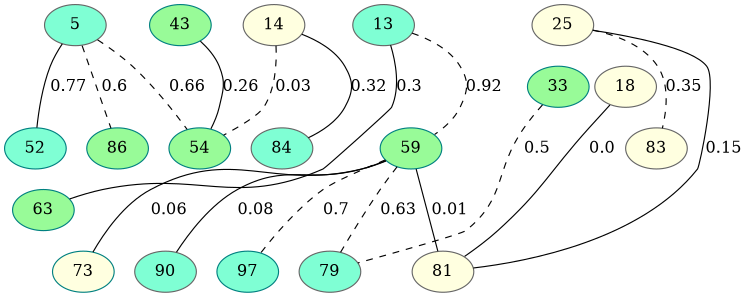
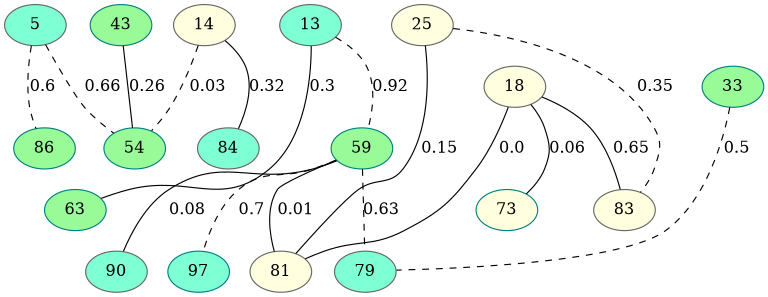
none -> (594, 132)
(35, 148) -> none
(225, 170) -> (549, 150)
